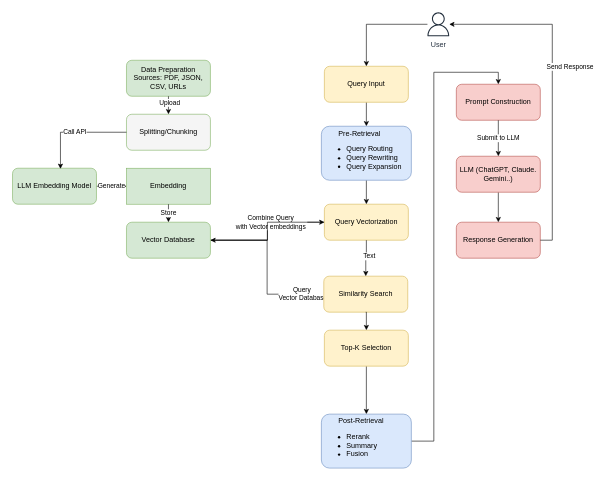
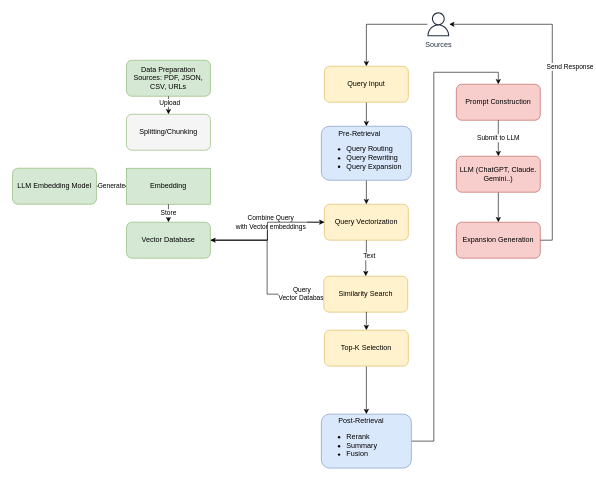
(439, 45) -> (439, 45)
(60, 134) -> none
(498, 240) -> (498, 240)
